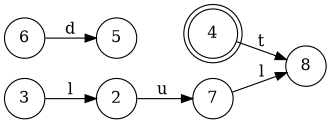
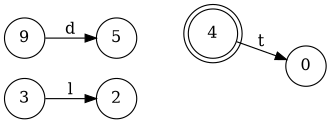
(25, 38) -> (25, 38)
(306, 66) -> (306, 66)
(213, 99) -> none
